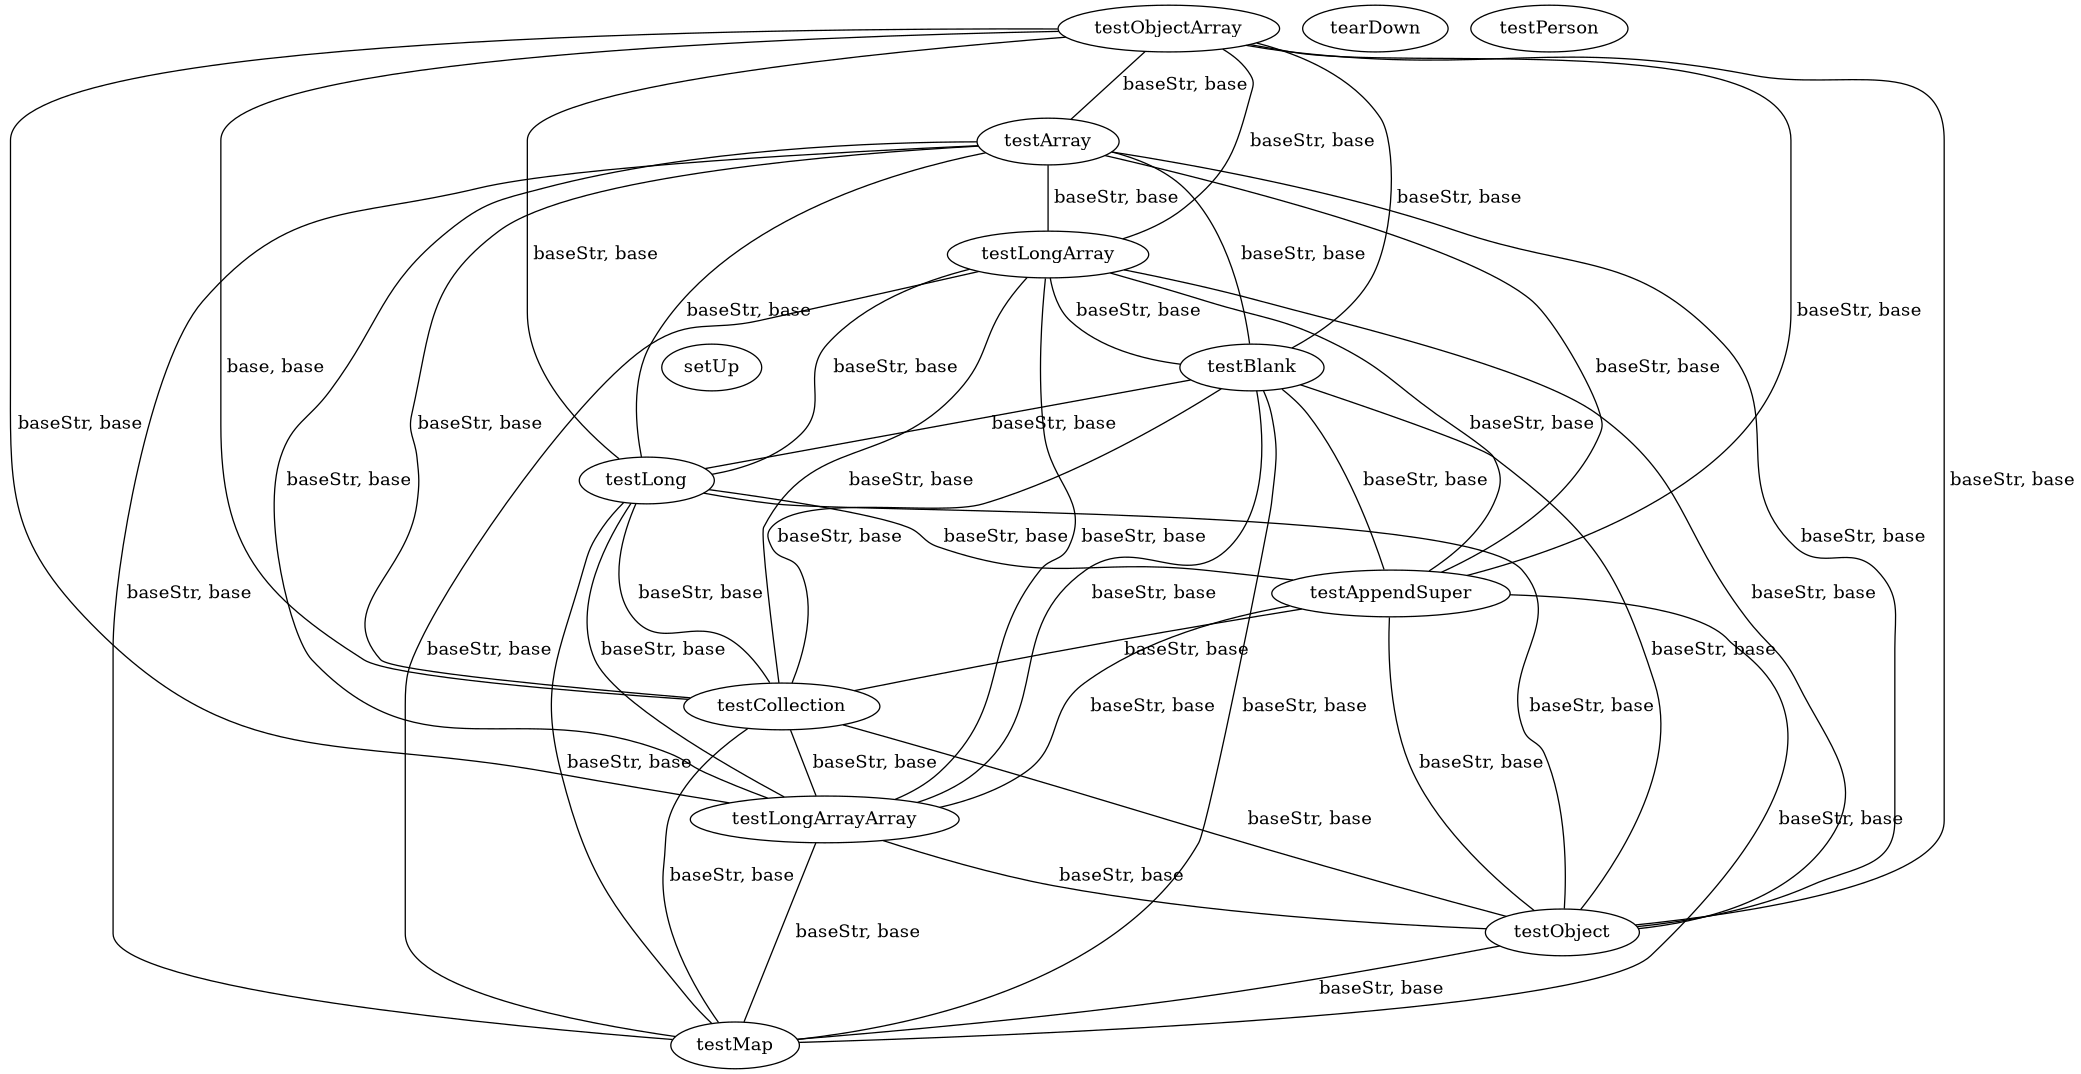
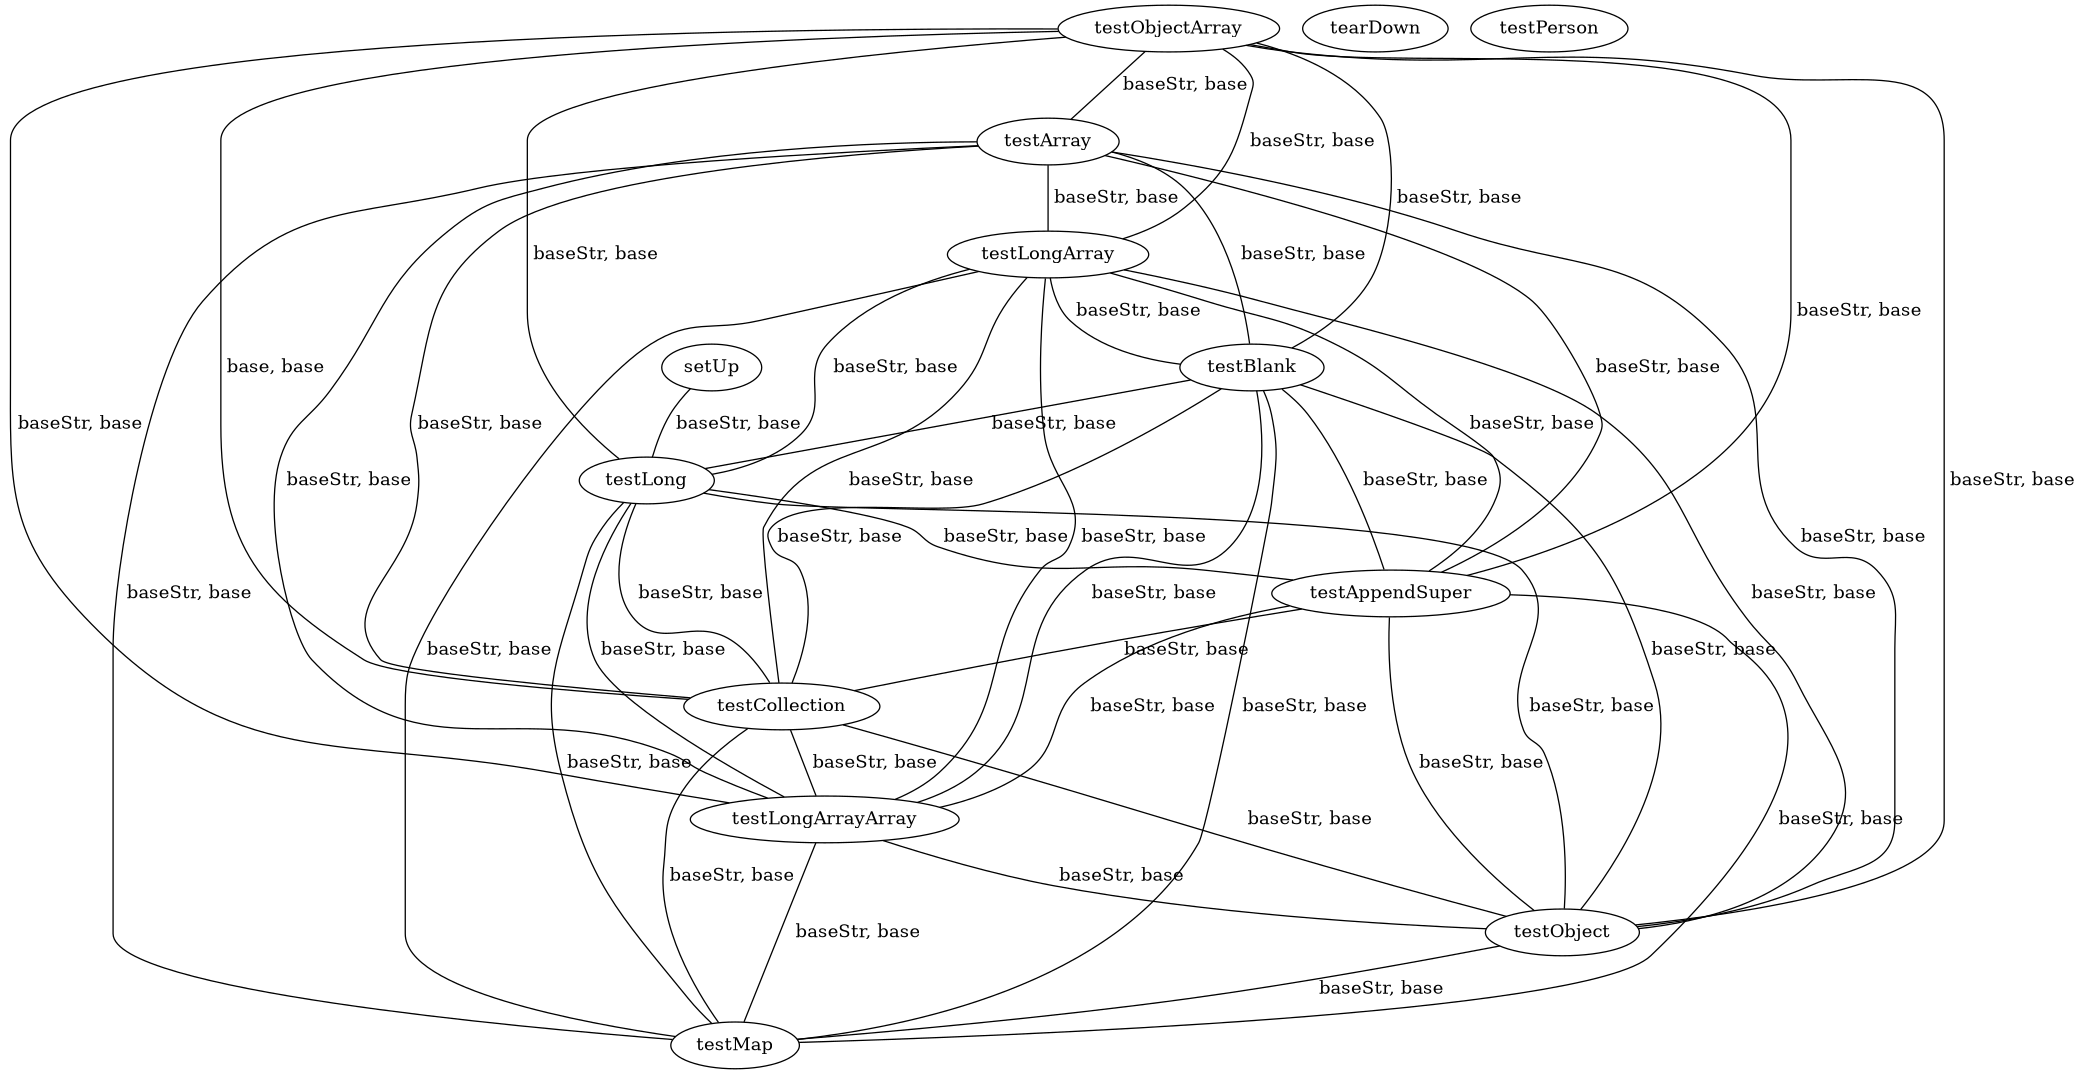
(748, 245) -> (667, 420)
